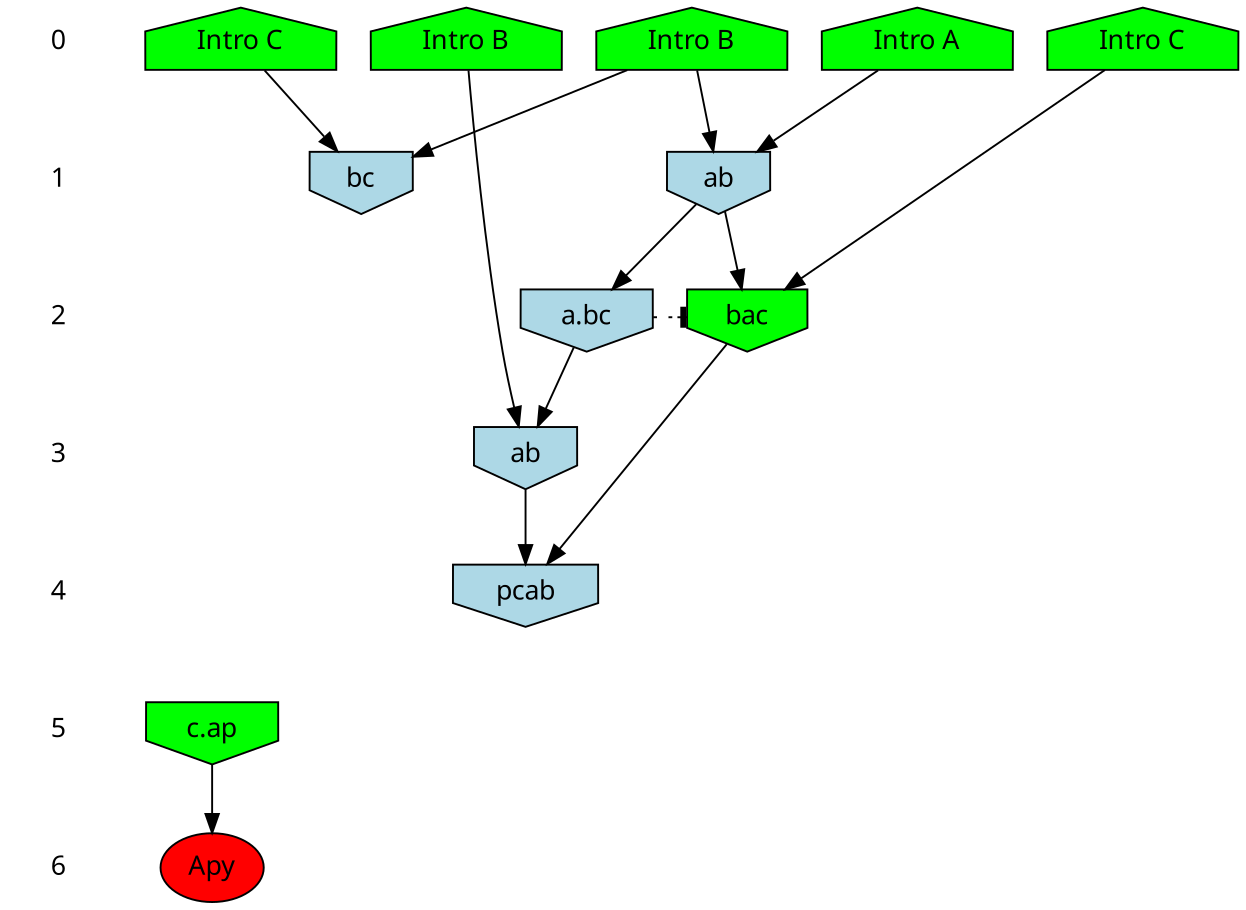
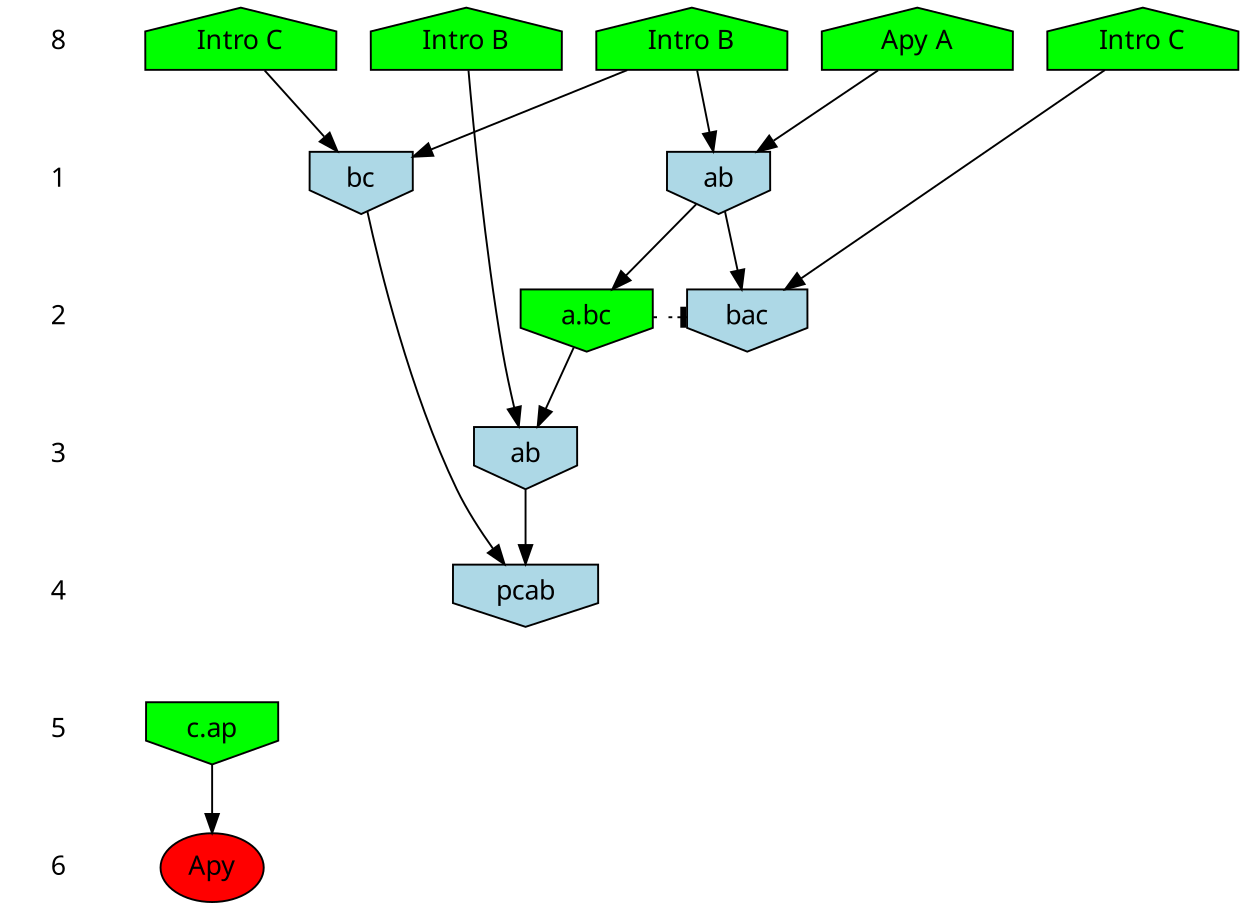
(59, 42) -> (59, 42)
(917, 42) -> (917, 42)
(587, 317) -> (587, 317)
(747, 317) -> (747, 317)
(643, 447) -> (415, 386)
